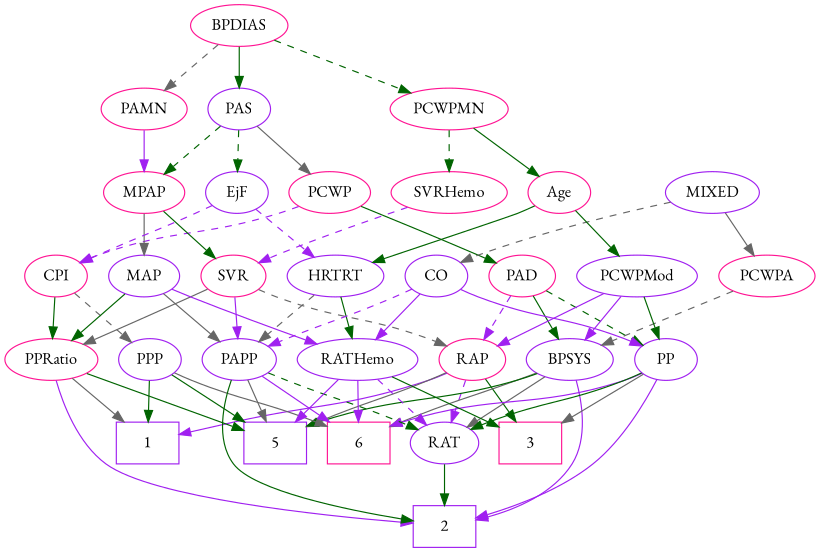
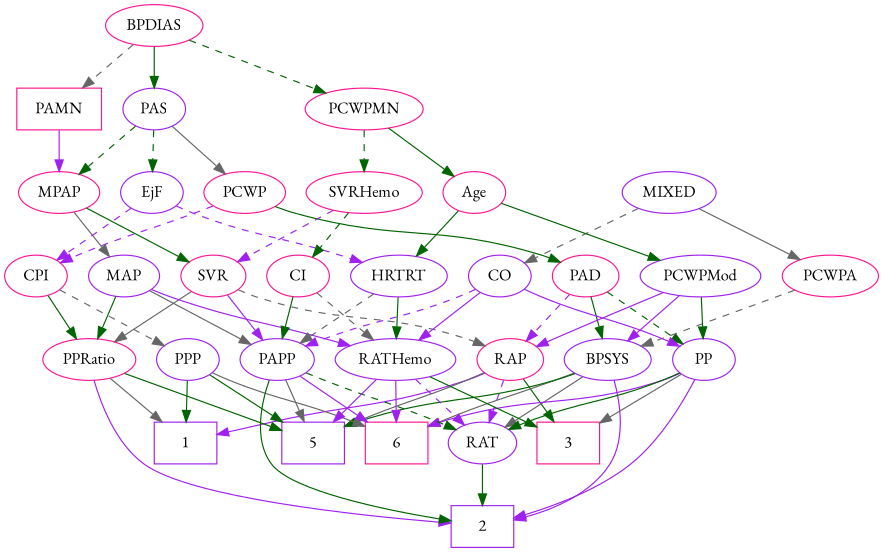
(144, 109) -> (59, 109)
none -> (298, 276)
